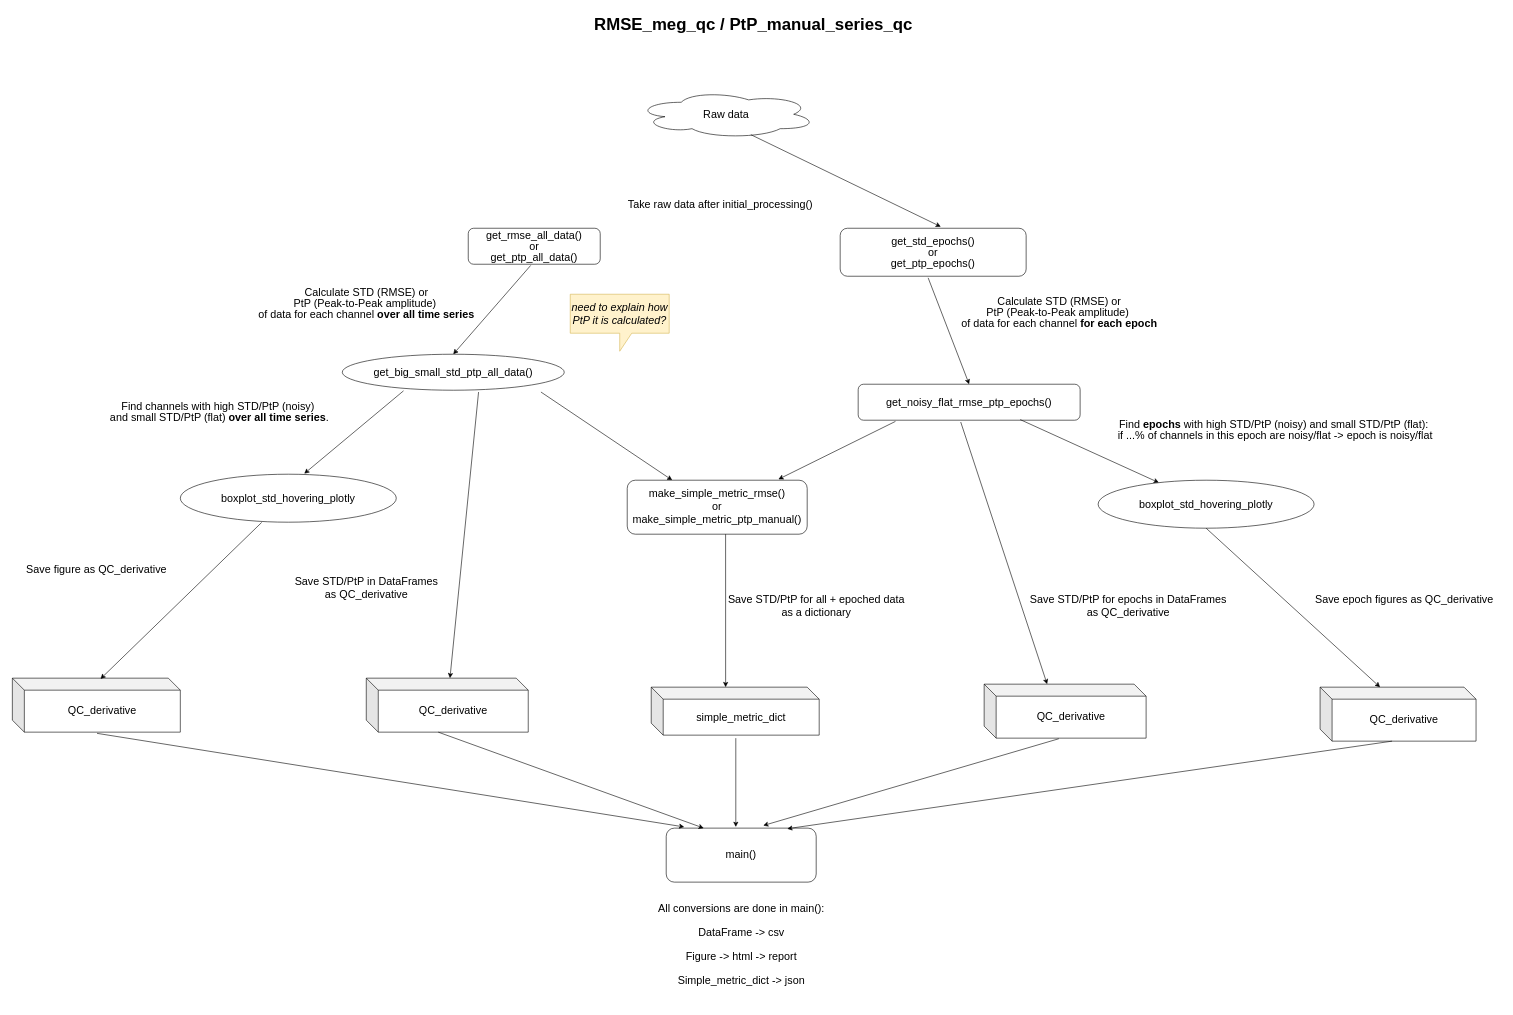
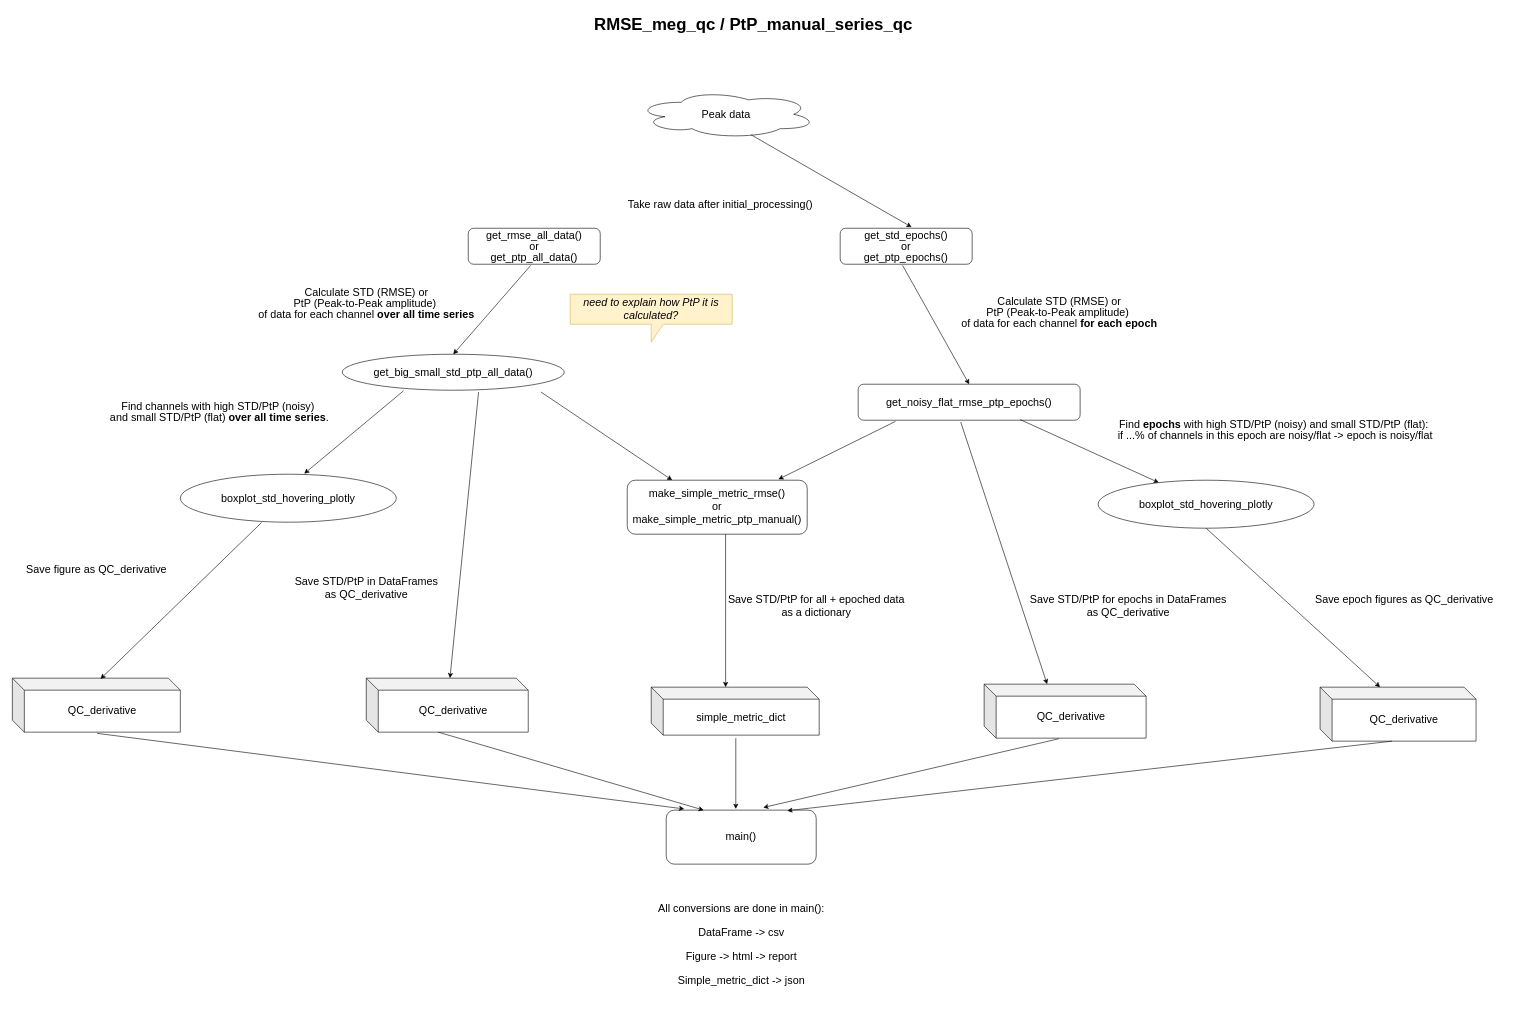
(726, 114) -> (726, 114)
(933, 252) -> (906, 246)
(620, 323) -> (651, 318)
(741, 855) -> (741, 837)
